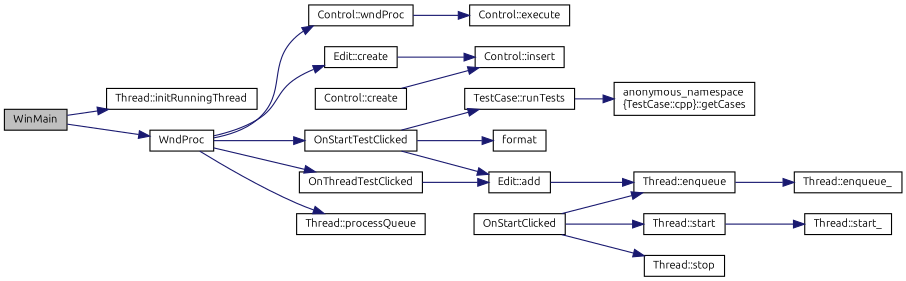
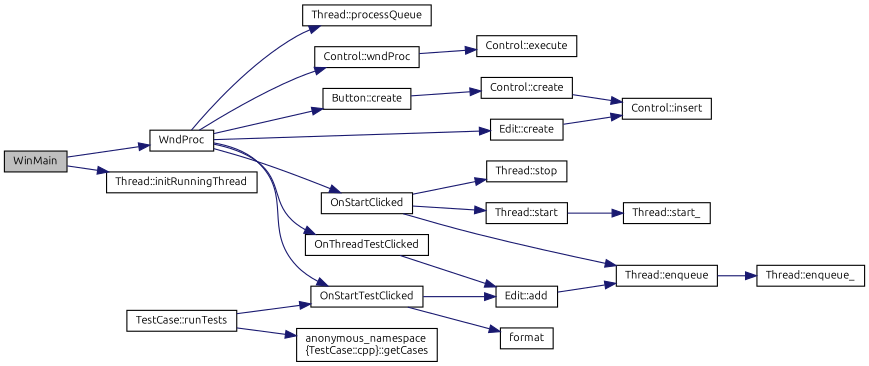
none -> (367, 99)
(435, 121) -> (268, 310)
none -> (273, 167)
